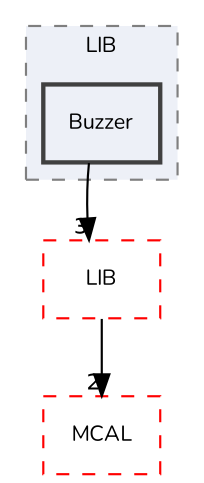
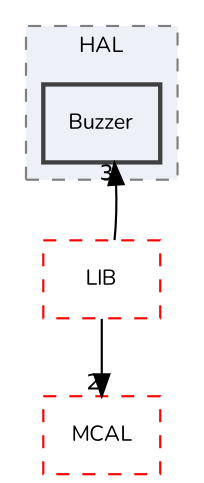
(102, 47) -> (102, 47)
(87, 193) -> (116, 212)
